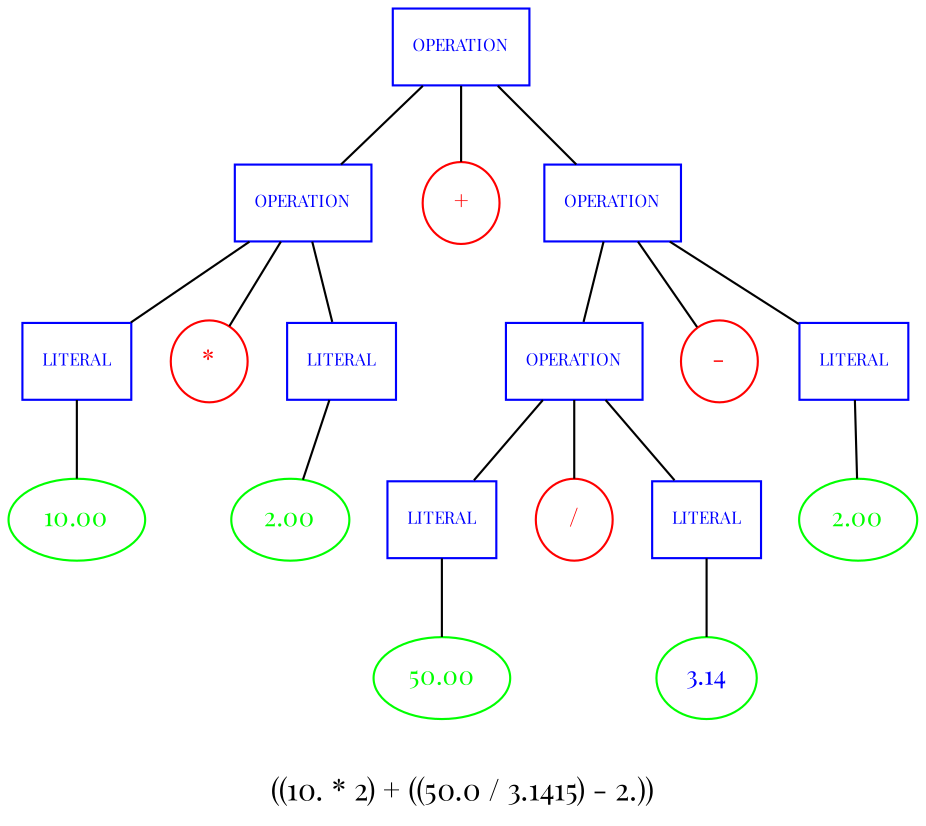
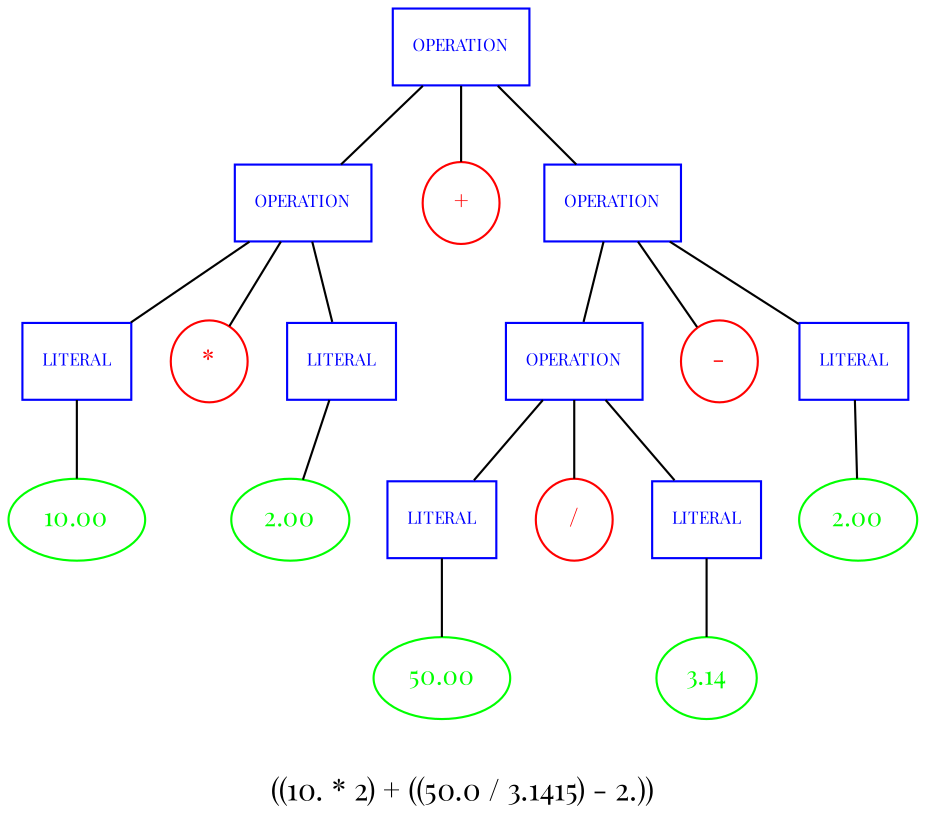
(707, 678) -> (707, 678)
